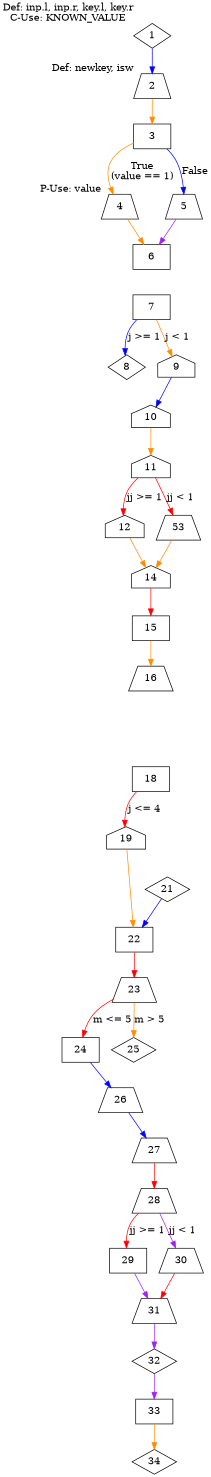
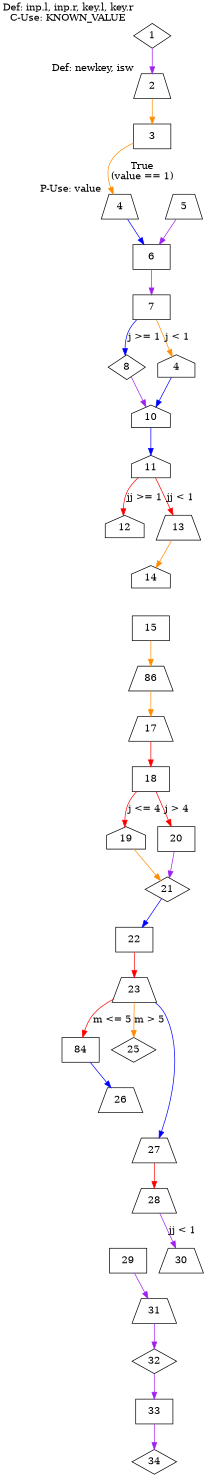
(152, 58) -> (152, 58)
(179, 166) -> none
(134, 229) -> (134, 229)
none -> (152, 279)
(176, 367) -> (176, 367)
none -> (137, 389)
(151, 438) -> (151, 438)
(178, 528) -> (178, 528)
(136, 550) -> none
(151, 598) -> none
(151, 679) -> (151, 679)
none -> (151, 729)
none -> (176, 839)
(130, 885) -> (145, 862)
(81, 1050) -> (81, 1050)
(135, 1122) -> (175, 1065)
(129, 1226) -> none
(169, 1283) -> none
(154, 1433) -> (154, 1433)
